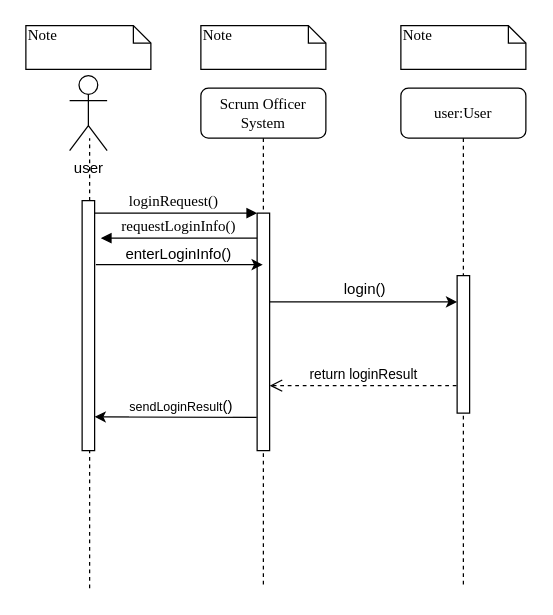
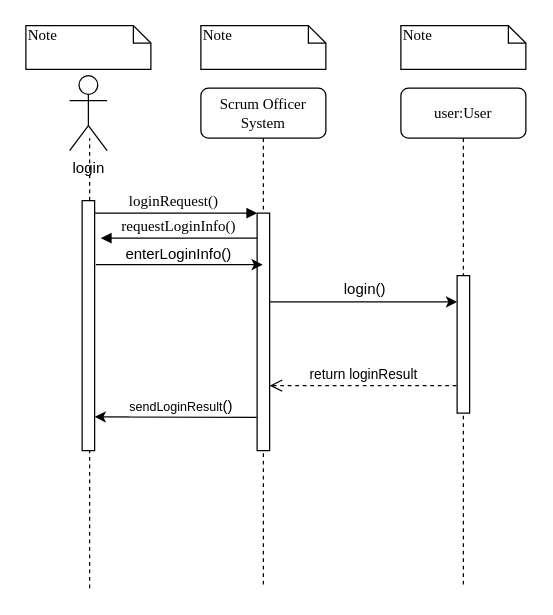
(89, 168) -> (89, 168)
